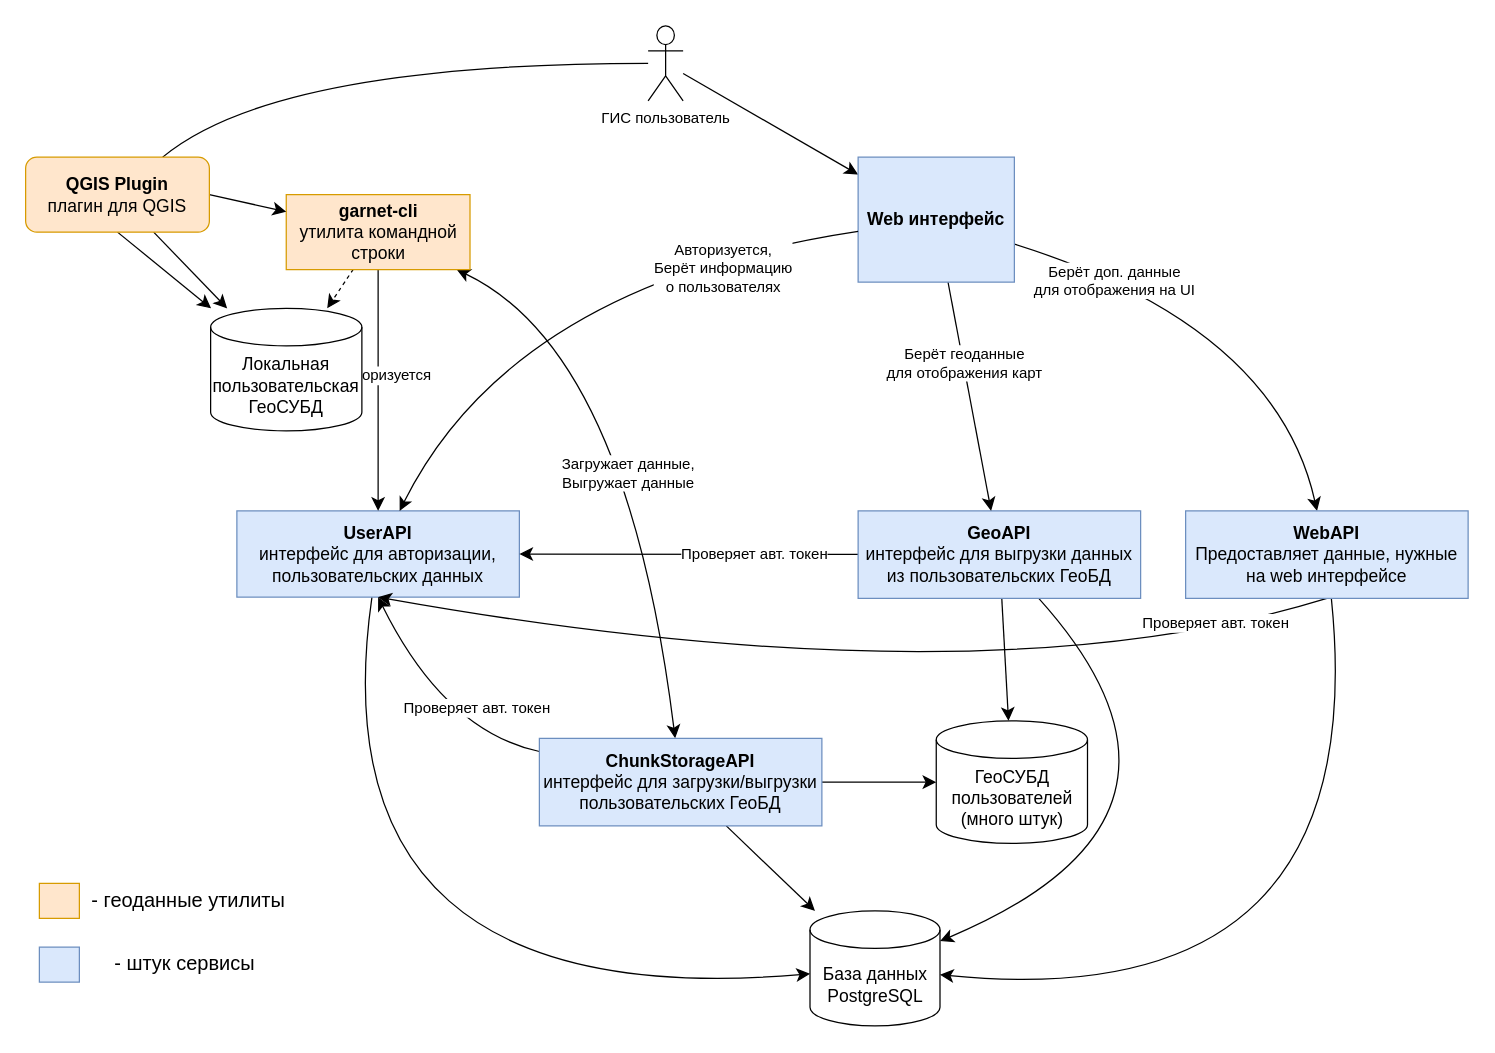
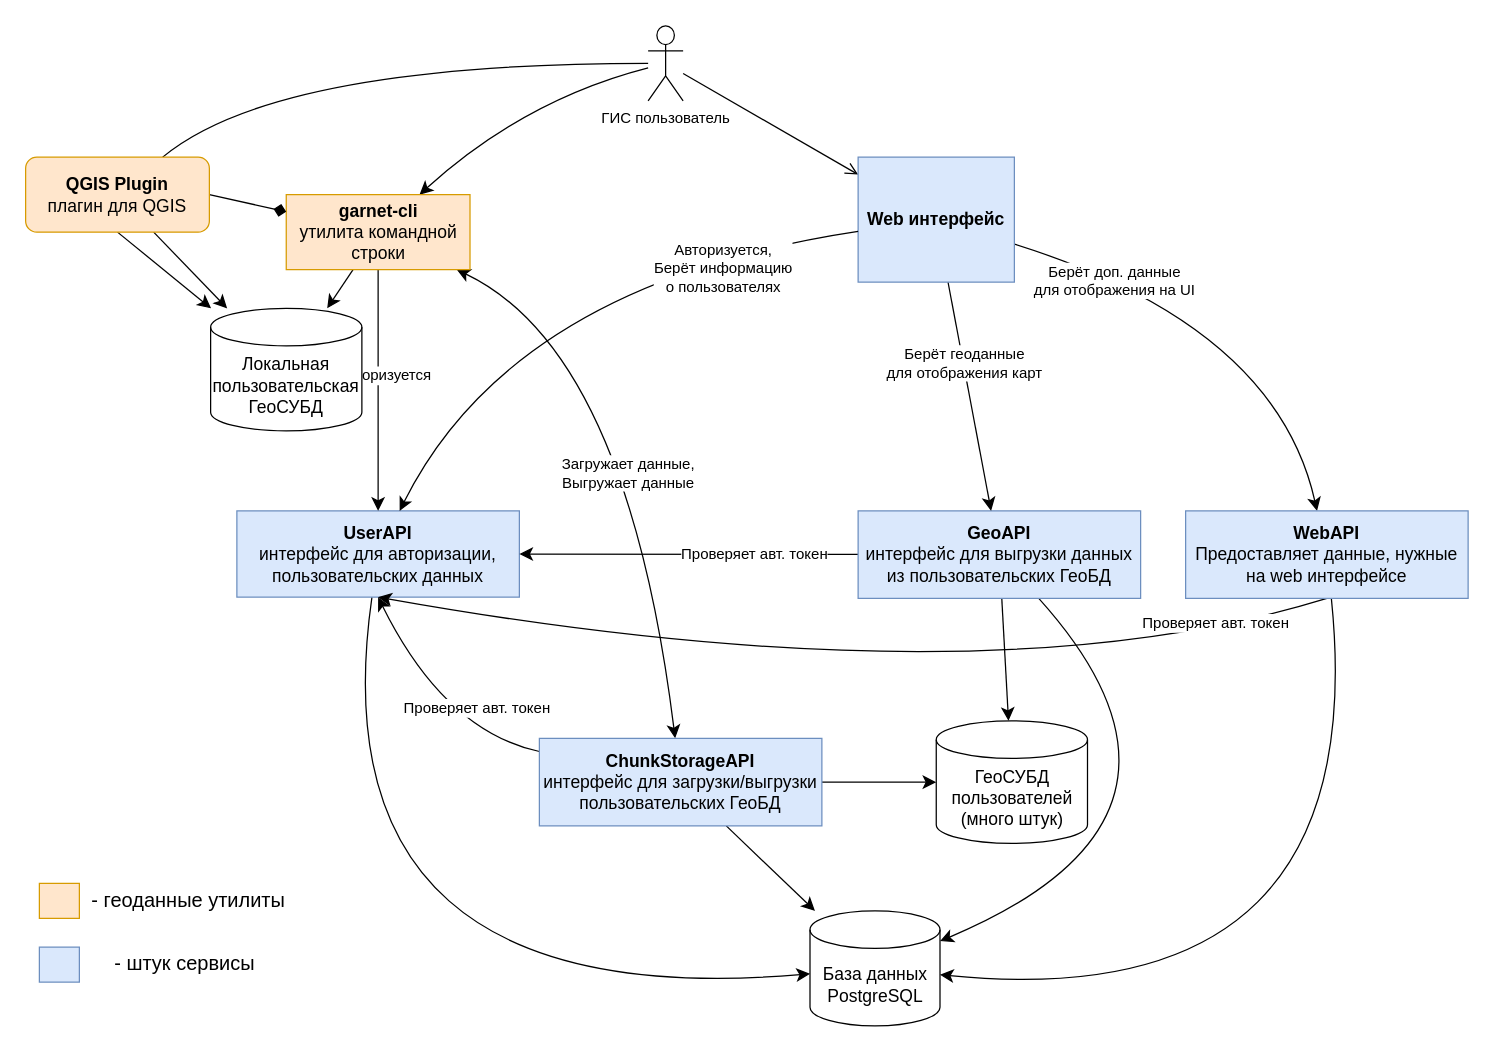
none -> (531, 114)
(848, 168) -> (850, 170)
(274, 209) -> (273, 209)
(342, 285) -> (342, 285)
